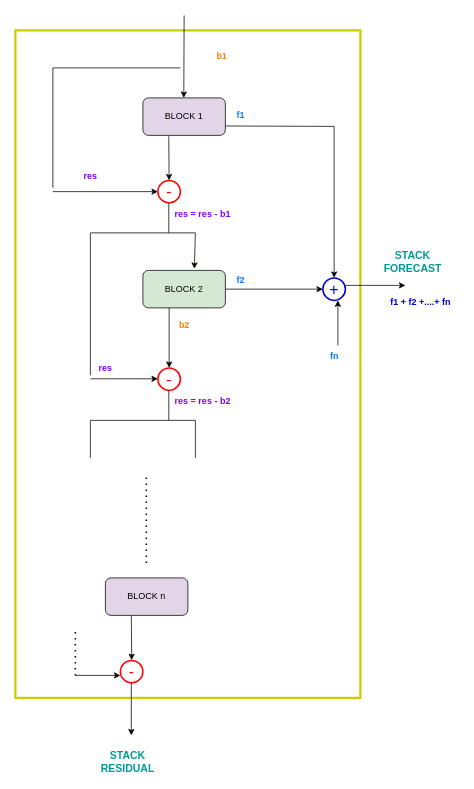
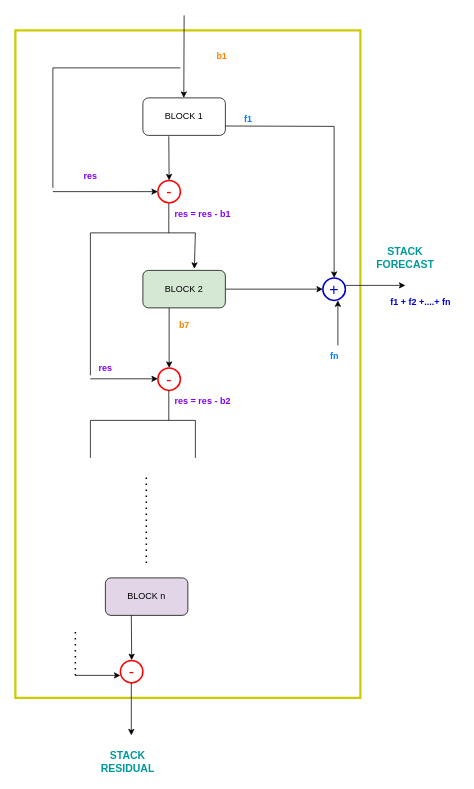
(240, 115) -> (248, 119)
(184, 117) -> (184, 117)
(413, 261) -> (405, 258)
(240, 280) -> none
(185, 325) -> (185, 325)
